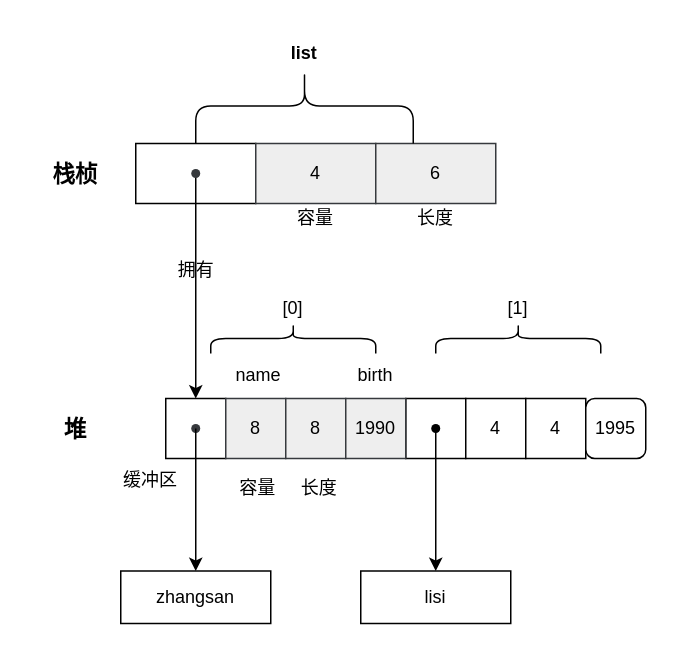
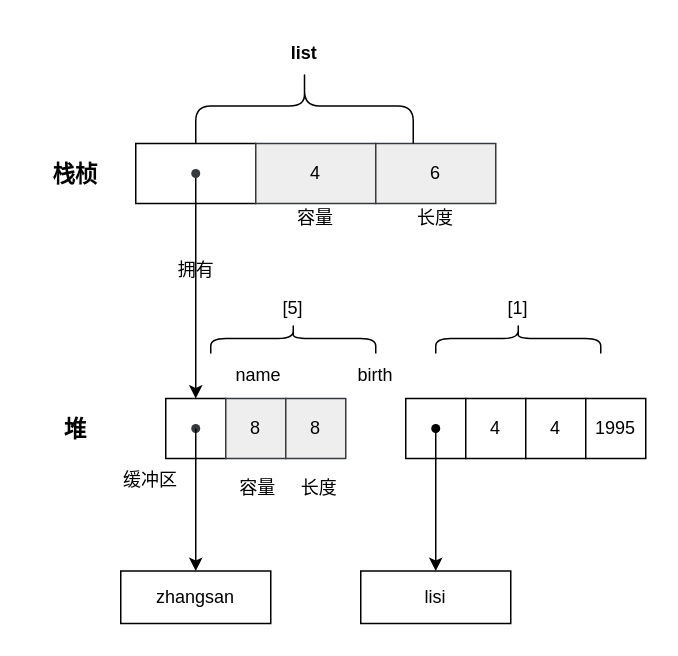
(293, 308) -> (293, 308)
(376, 428) -> none
(616, 428) -> (616, 428)
